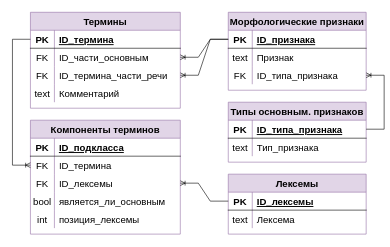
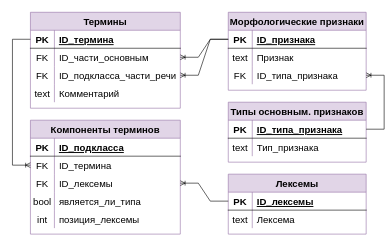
(115, 76) -> (121, 76)
(113, 202) -> (102, 202)
